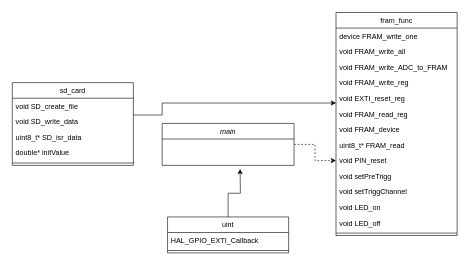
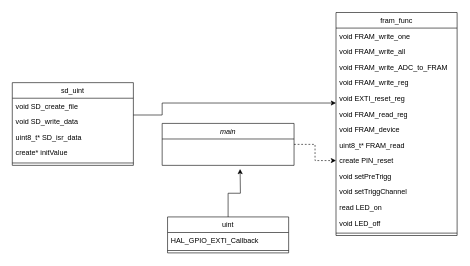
(379, 36) -> (375, 36)
(73, 91) -> (73, 91)
(45, 153) -> (46, 153)
(366, 161) -> (371, 161)
(360, 208) -> (361, 208)
